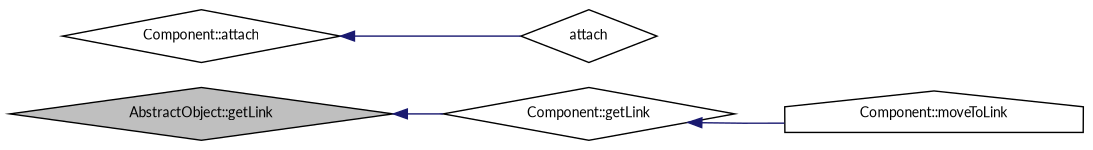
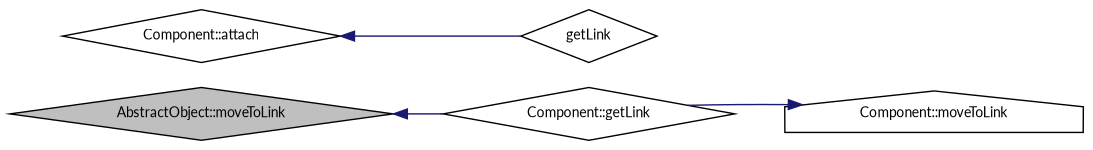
(589, 36) -> (589, 36)
(201, 114) -> (201, 114)
(743, 123) -> (738, 105)
